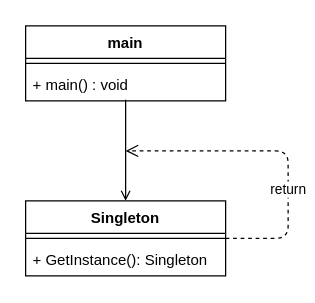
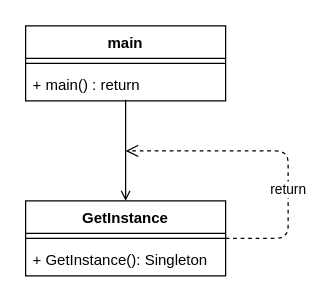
(84, 85) -> (94, 85)
(125, 218) -> (125, 218)
